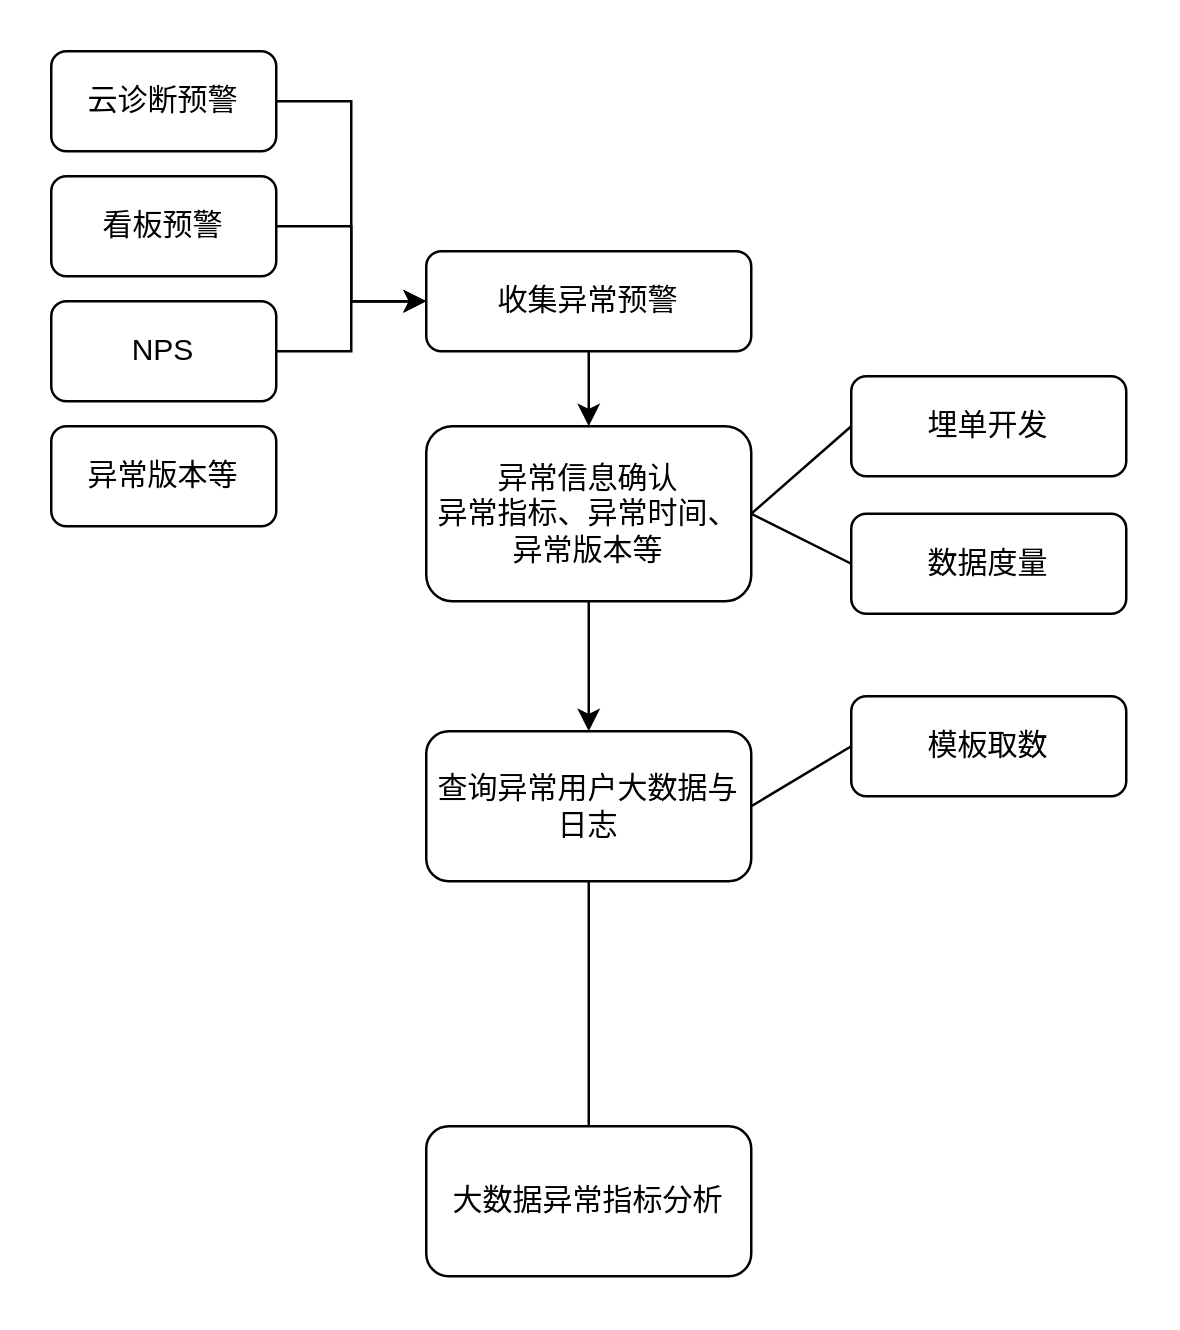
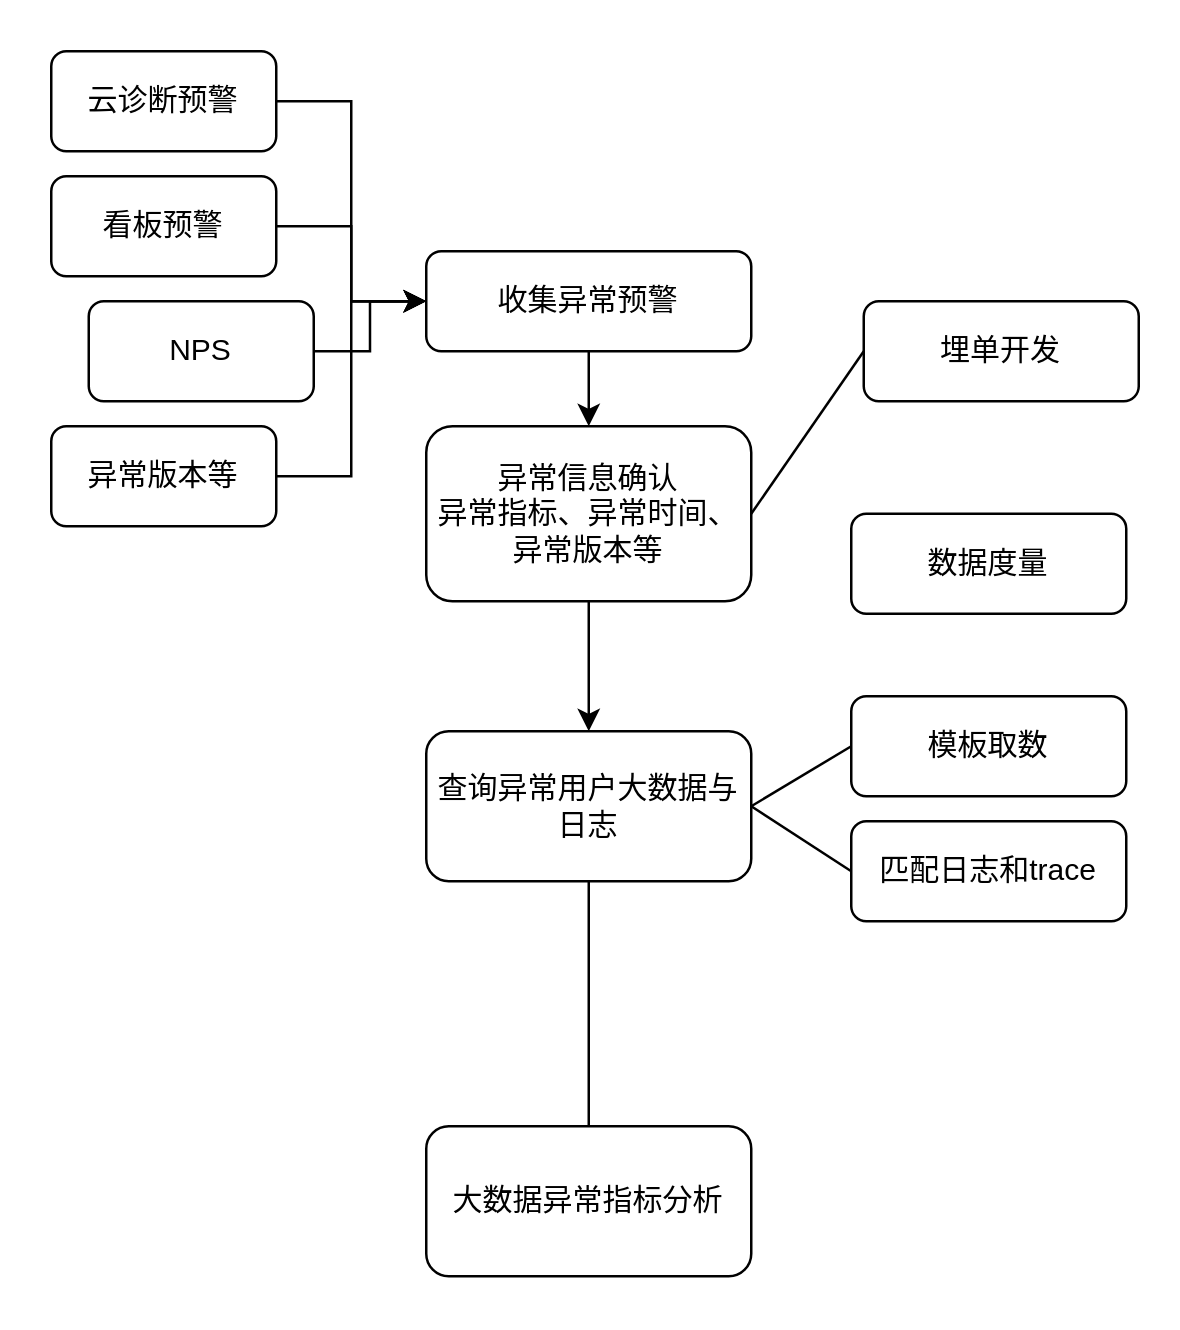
(164, 351) -> (201, 351)
(989, 426) -> (1001, 351)
none -> (351, 454)
(803, 539) -> none
none -> (803, 840)
none -> (989, 871)
